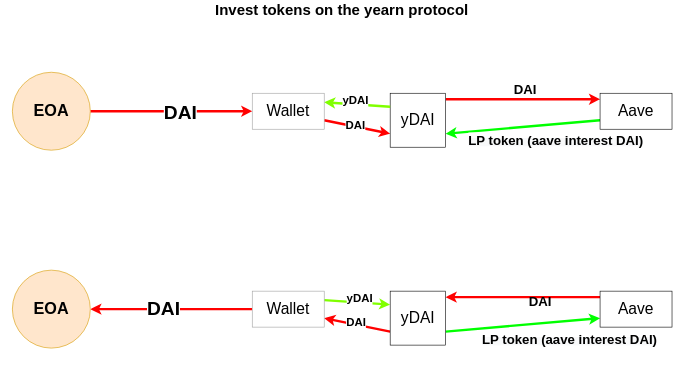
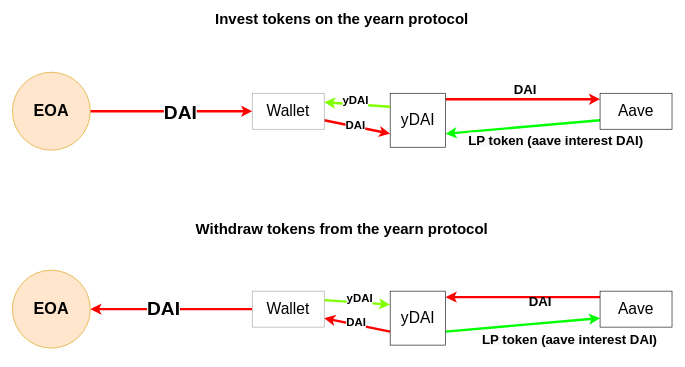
(342, 9) -> (342, 18)
none -> (342, 228)
